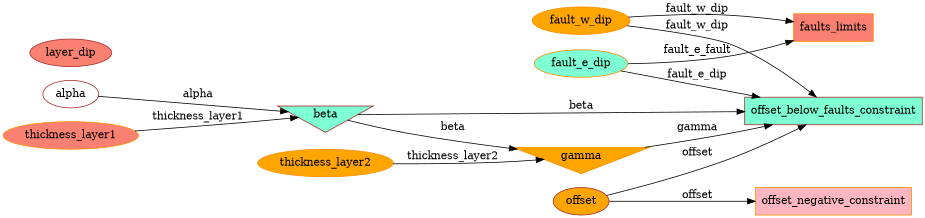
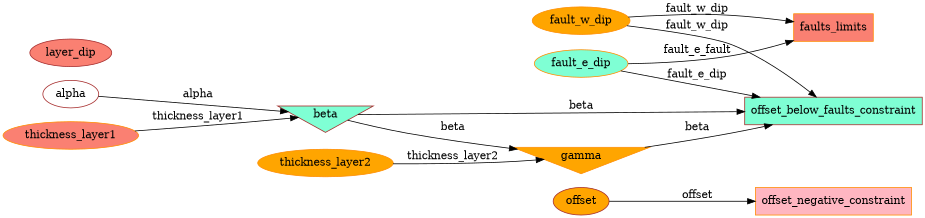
(697, 127) -> (697, 127)
(705, 168) -> none
